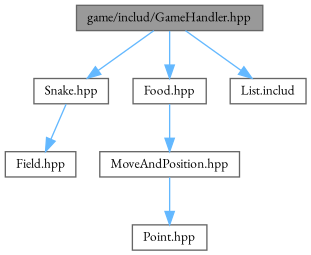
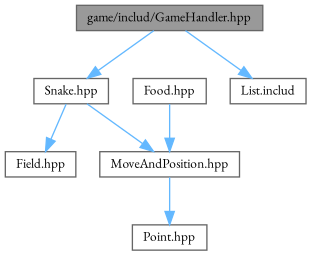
(170, 48) -> none
none -> (115, 124)
